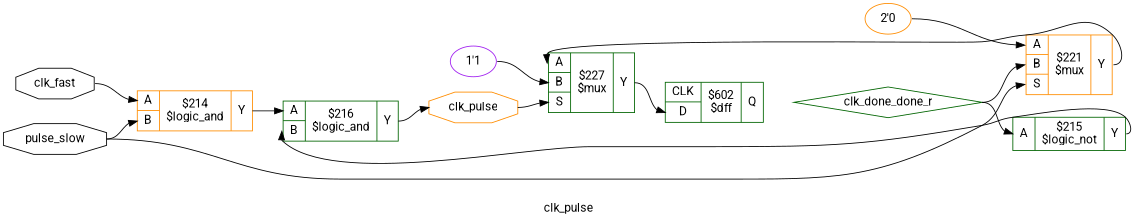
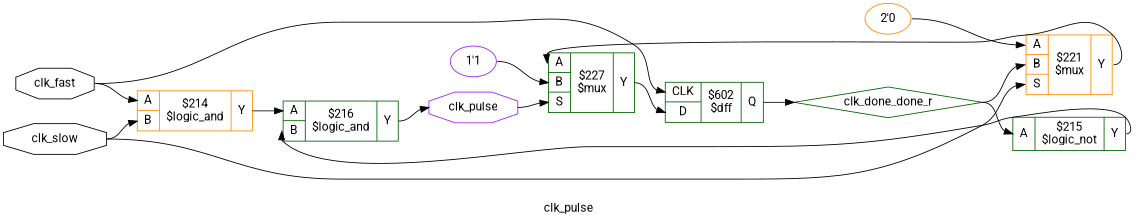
none -> (389, 22)
none -> (774, 102)
(473, 107) -> (473, 107)
(55, 139) -> (55, 139)
